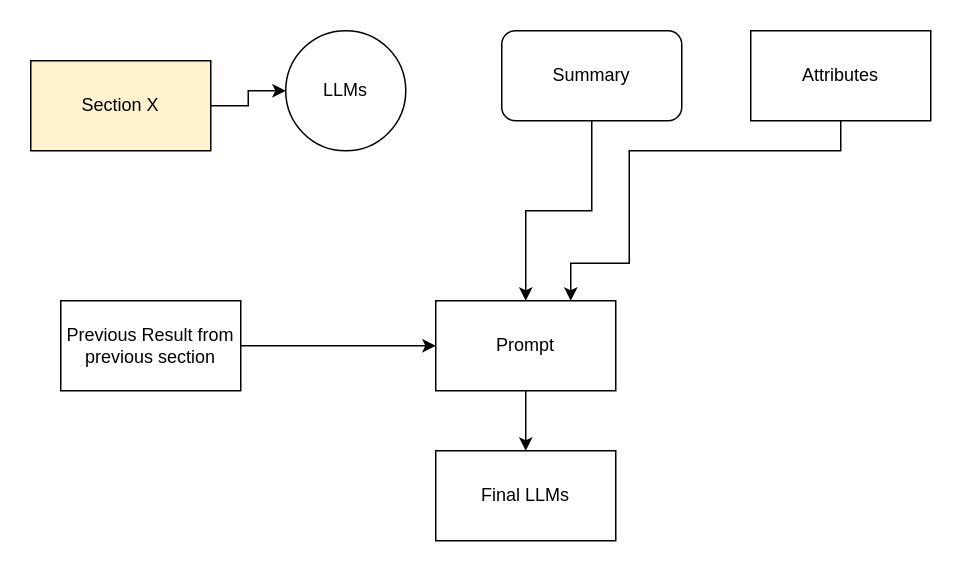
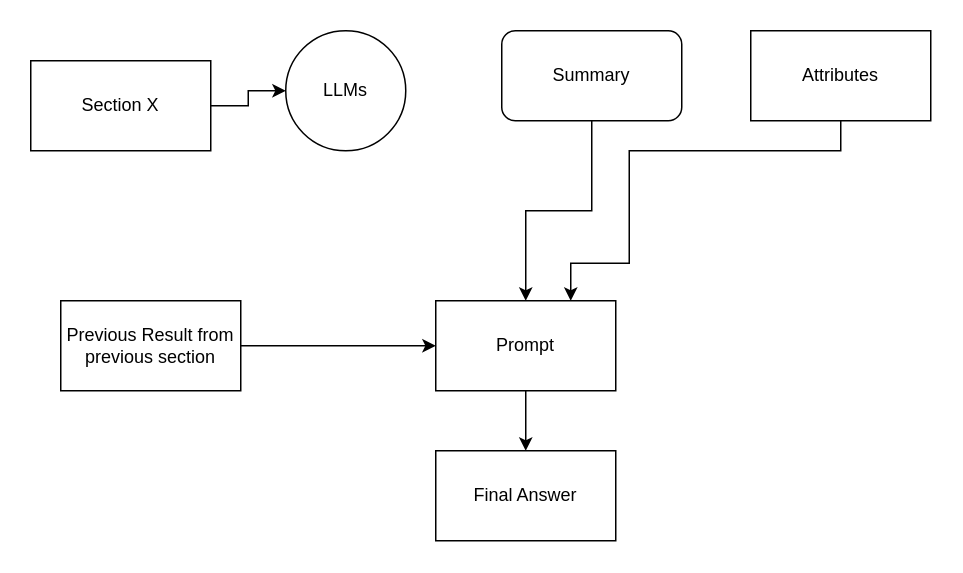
(121, 106) -> (121, 106)
(526, 496) -> (526, 496)
